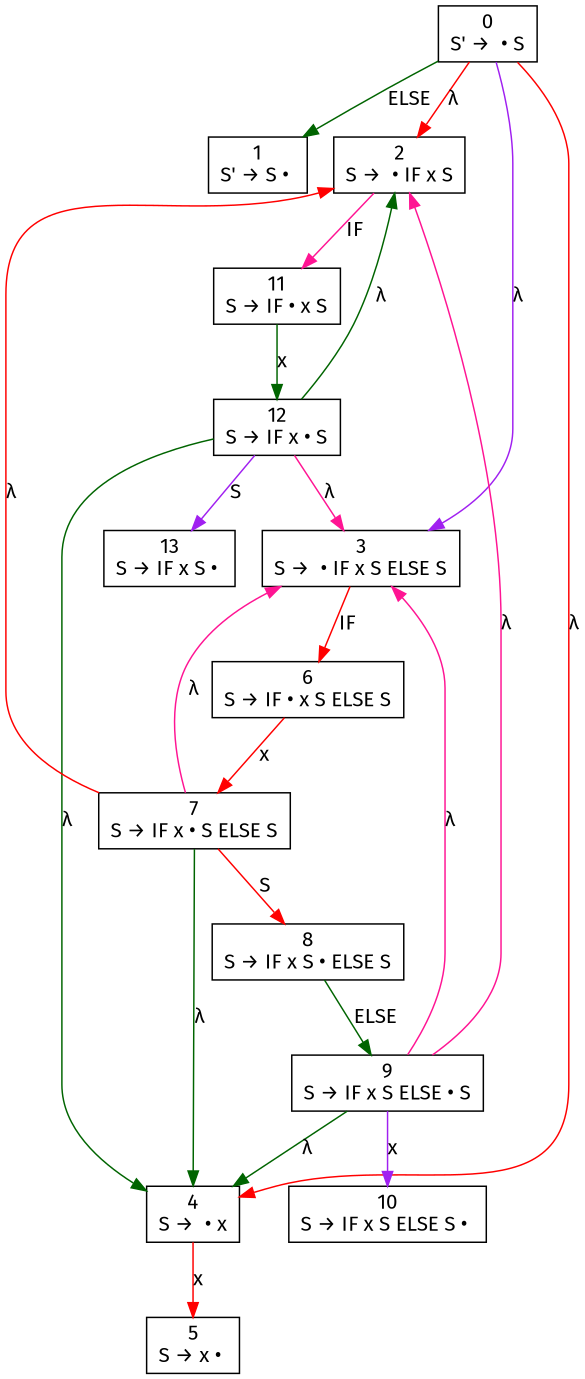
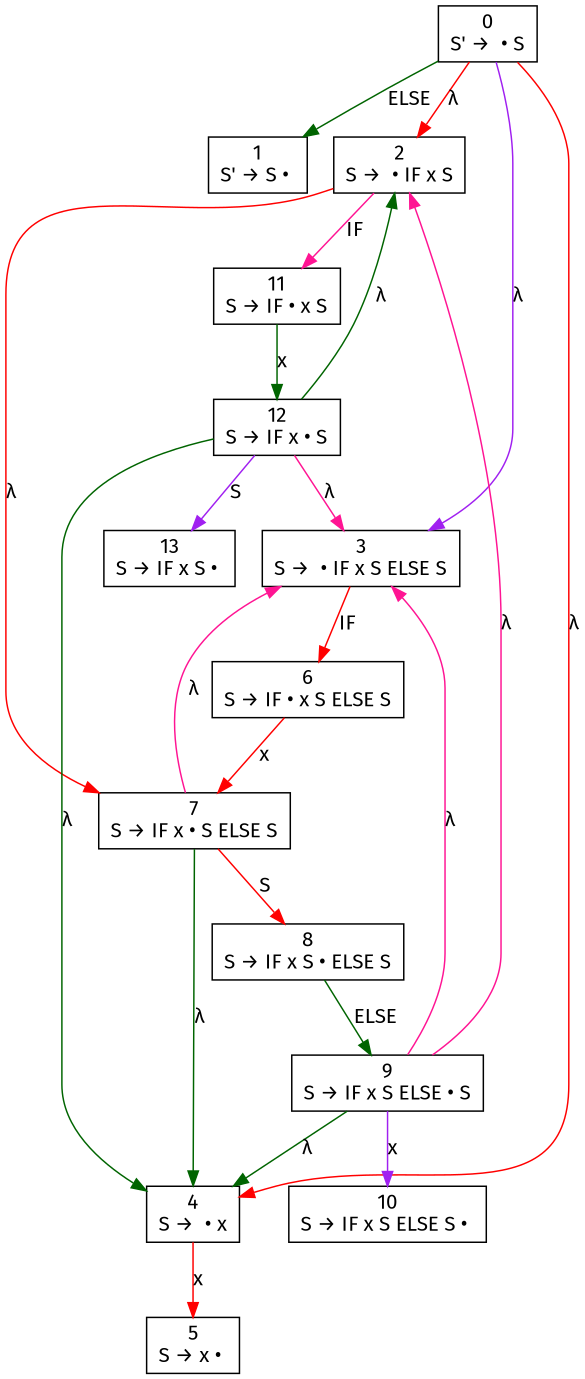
(6, 383) -> (6, 367)
